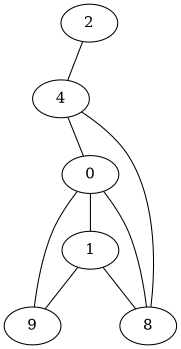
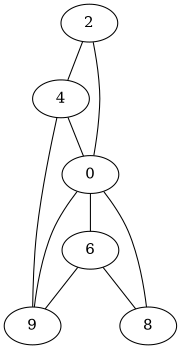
none -> (100, 99)
(146, 198) -> (39, 212)
(90, 250) -> (90, 250)
